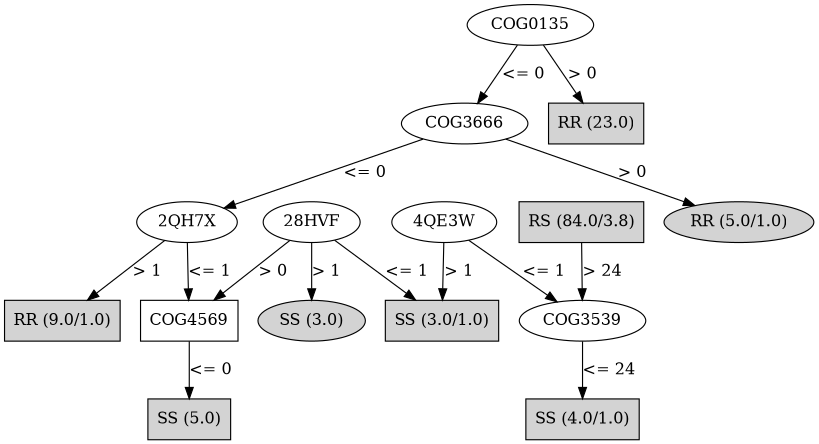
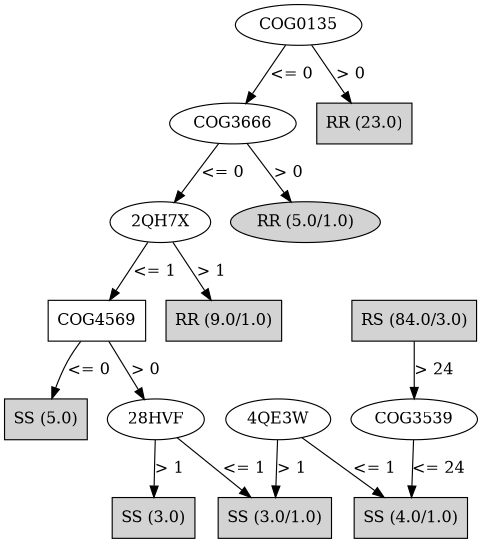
(581, 222) -> (414, 321)
(256, 267) -> (124, 366)
(508, 268) -> (338, 464)
(312, 321) -> (154, 518)
